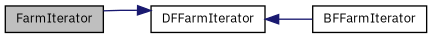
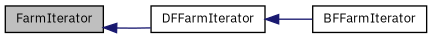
(120, 10) -> (134, 28)
